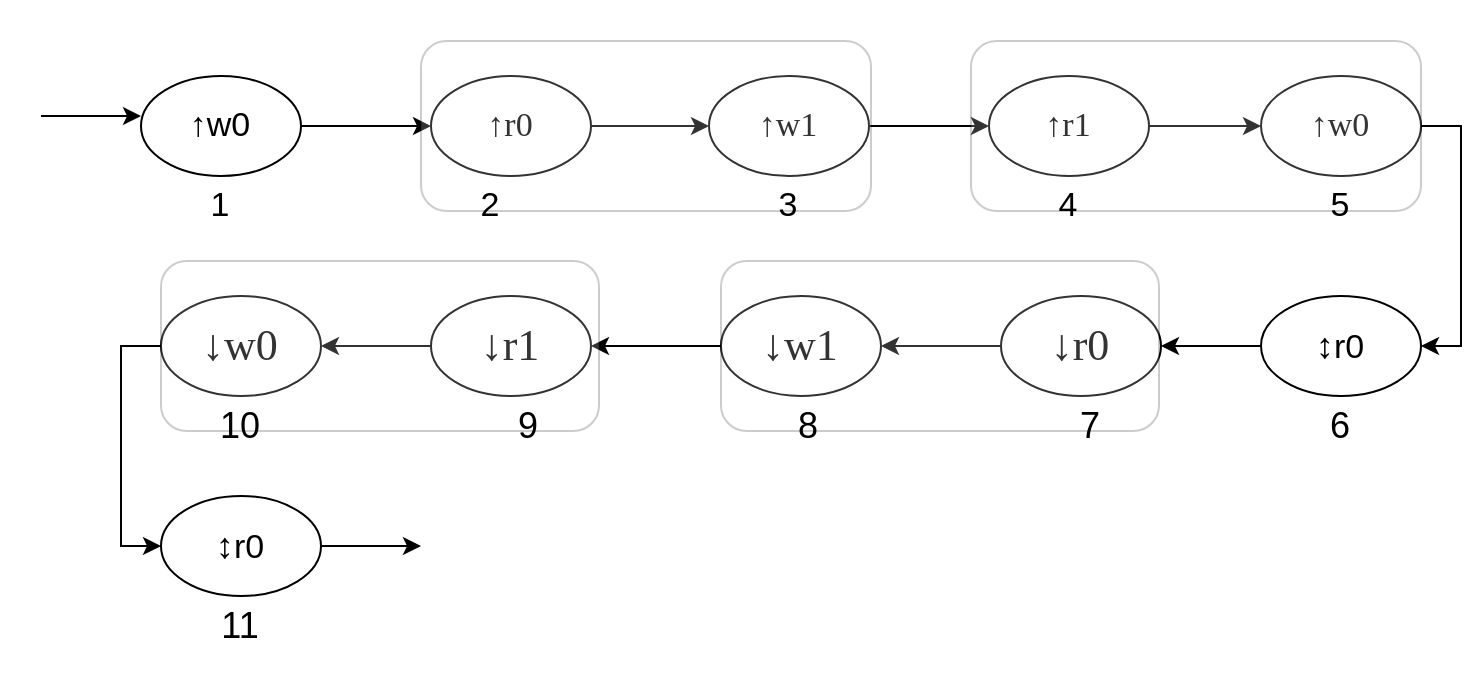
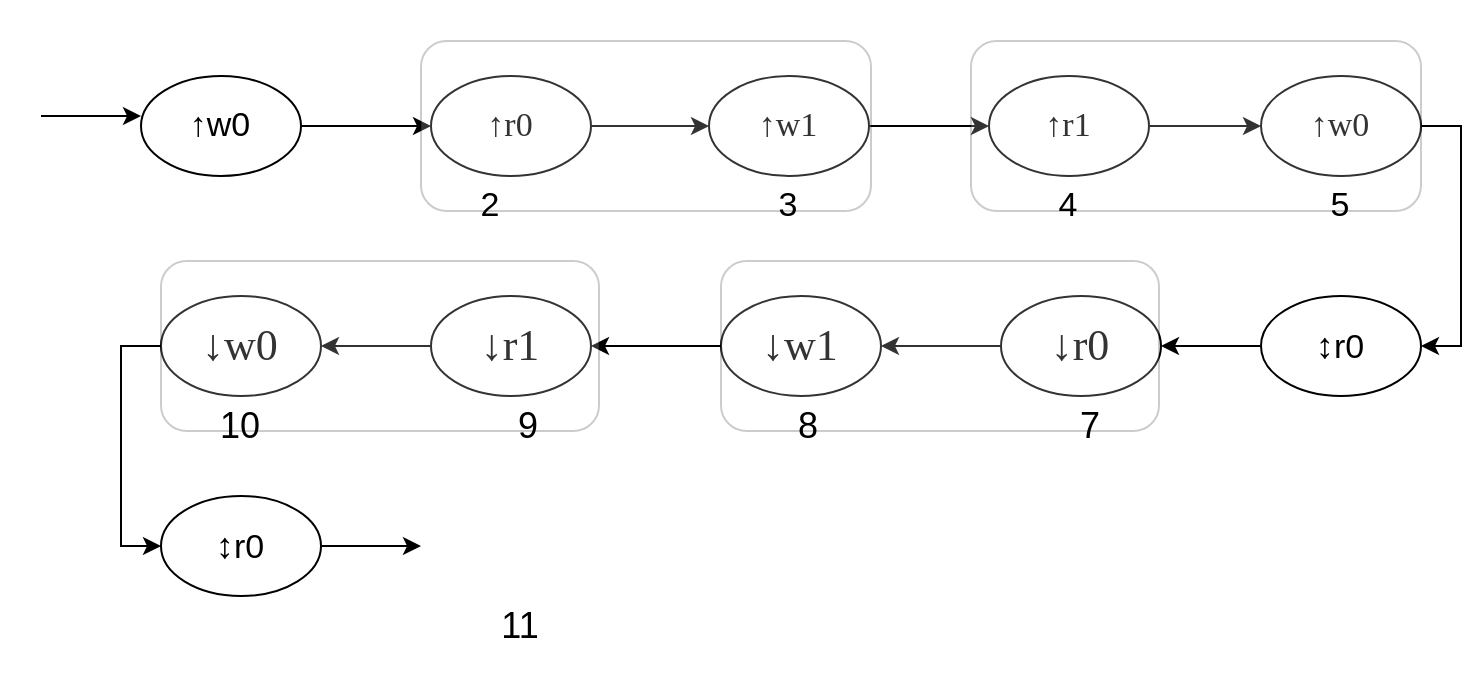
(221, 206) -> none
(1341, 426) -> none
(241, 626) -> (521, 626)
